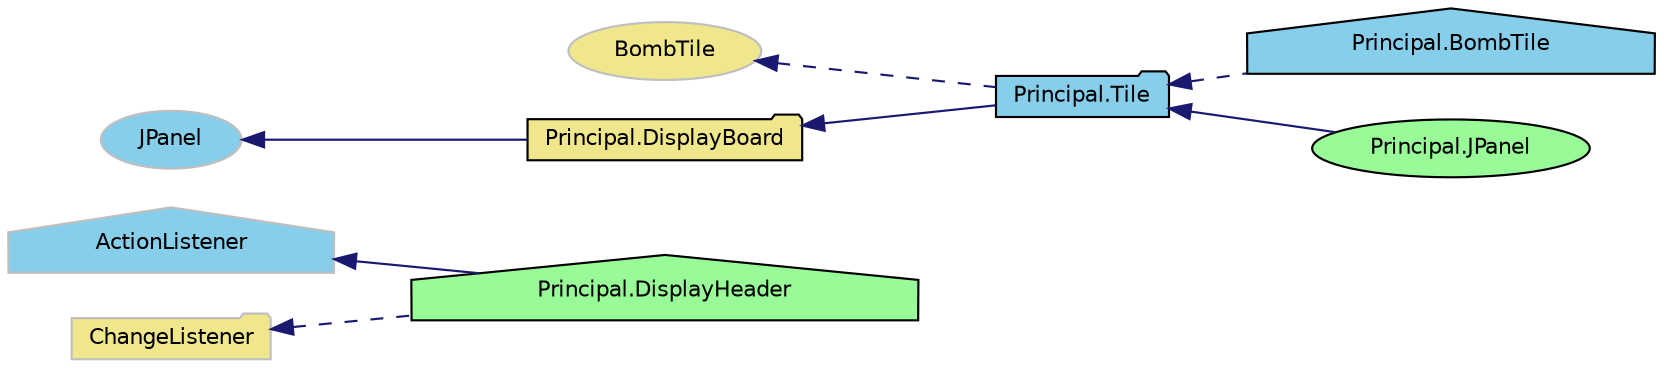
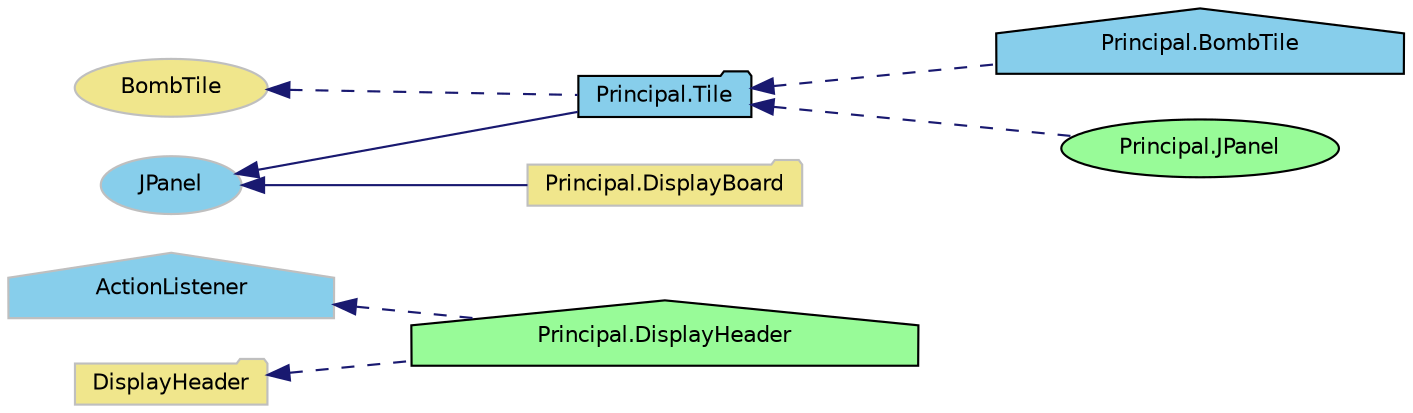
(910, 114) -> (418, 141)
(1263, 122) -> (923, 122)
(665, 140) -> (665, 185)
(418, 267) -> (418, 313)
(171, 339) -> (171, 384)
